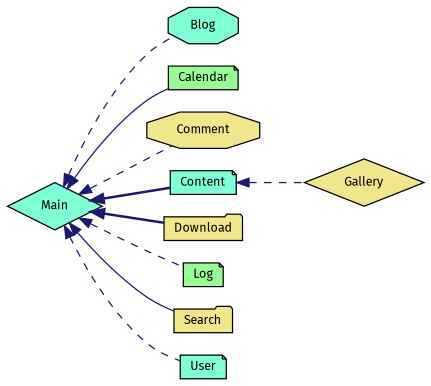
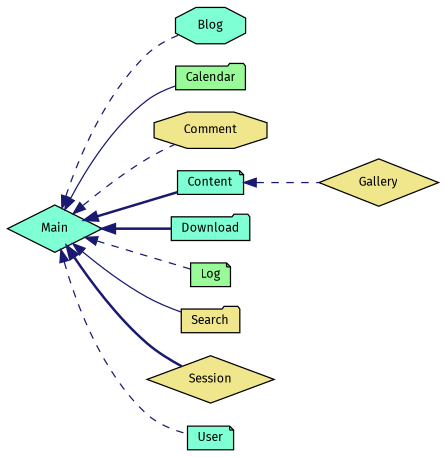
(203, 78) -> (211, 78)
(203, 229) -> (211, 229)
none -> (211, 379)
